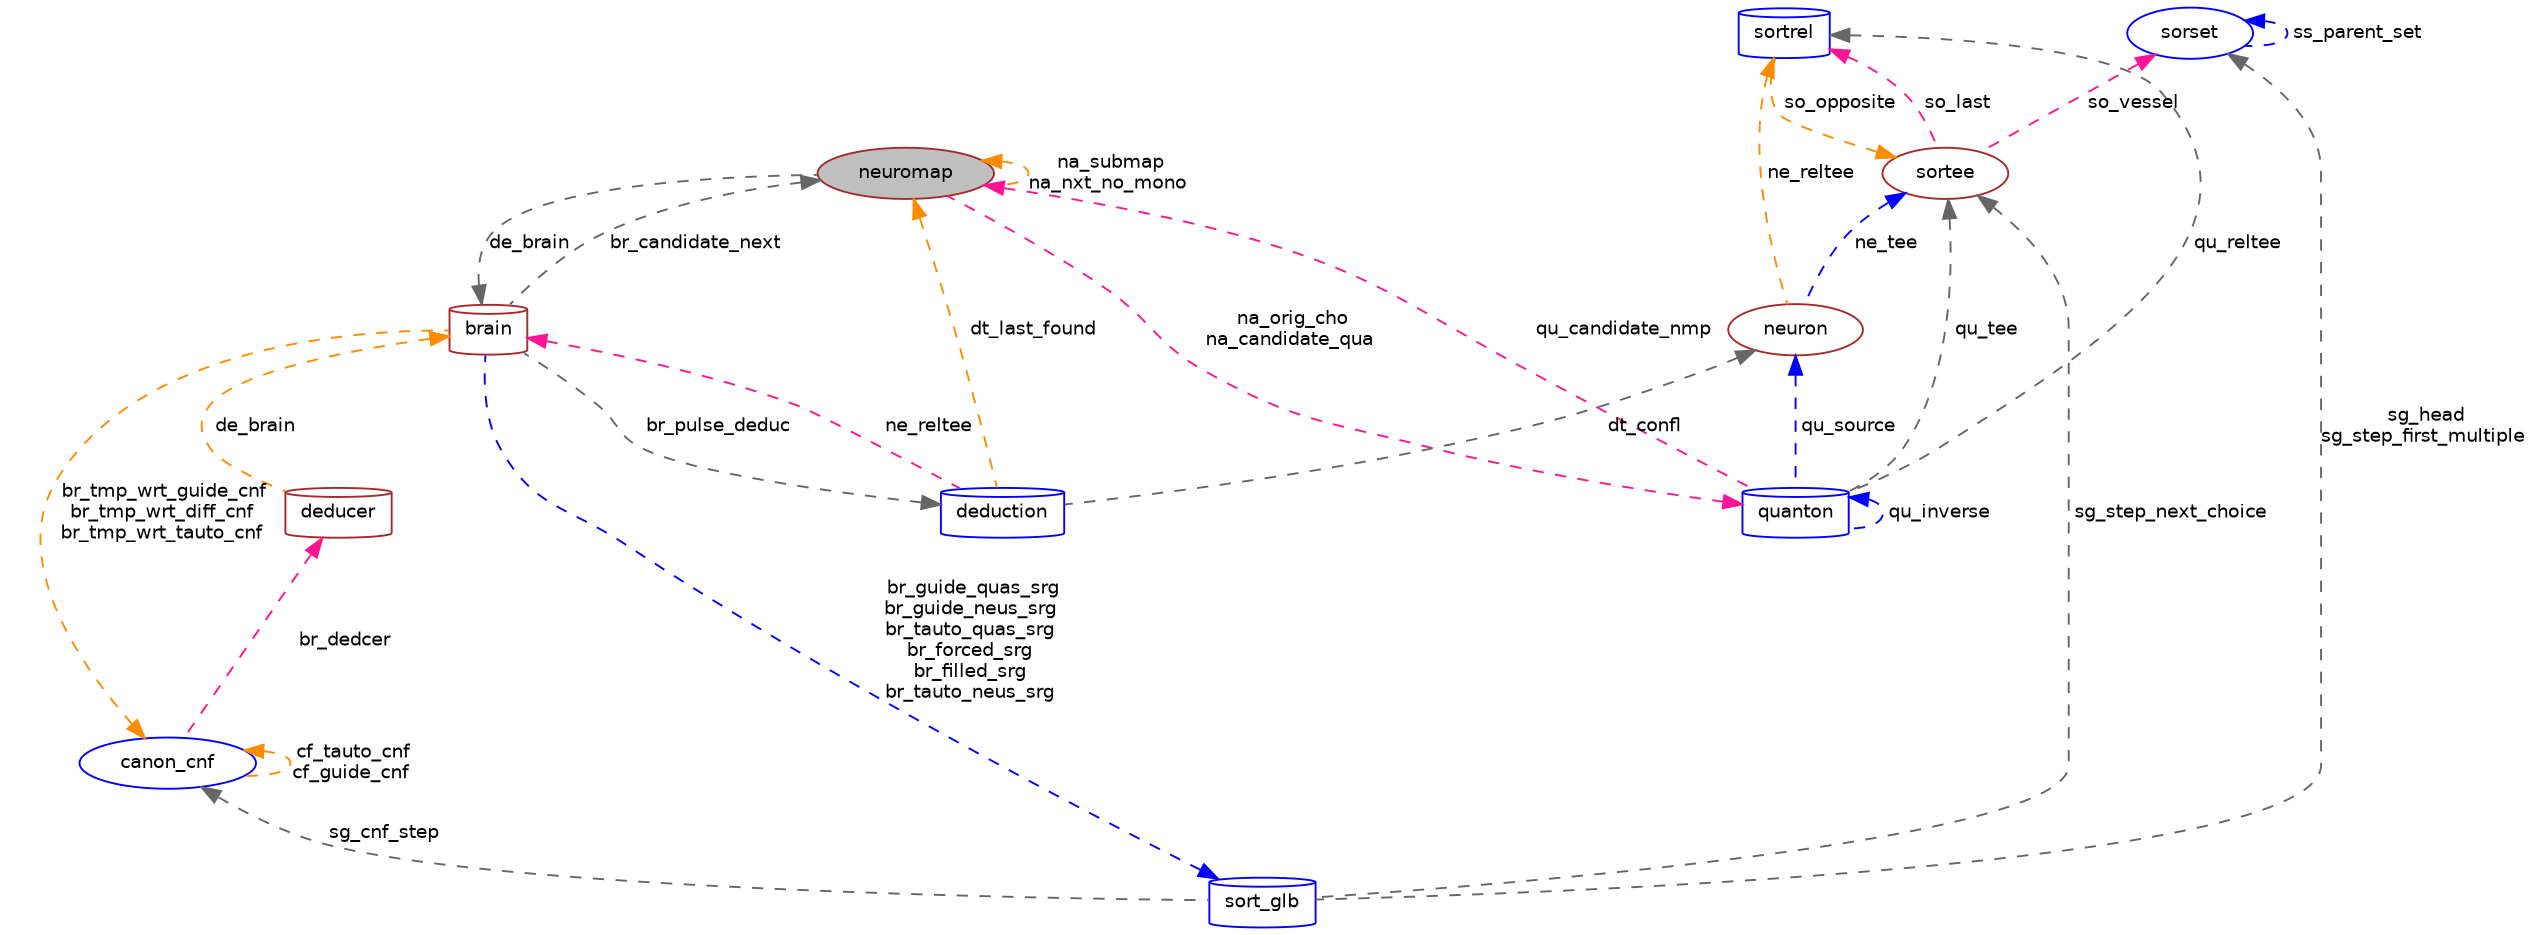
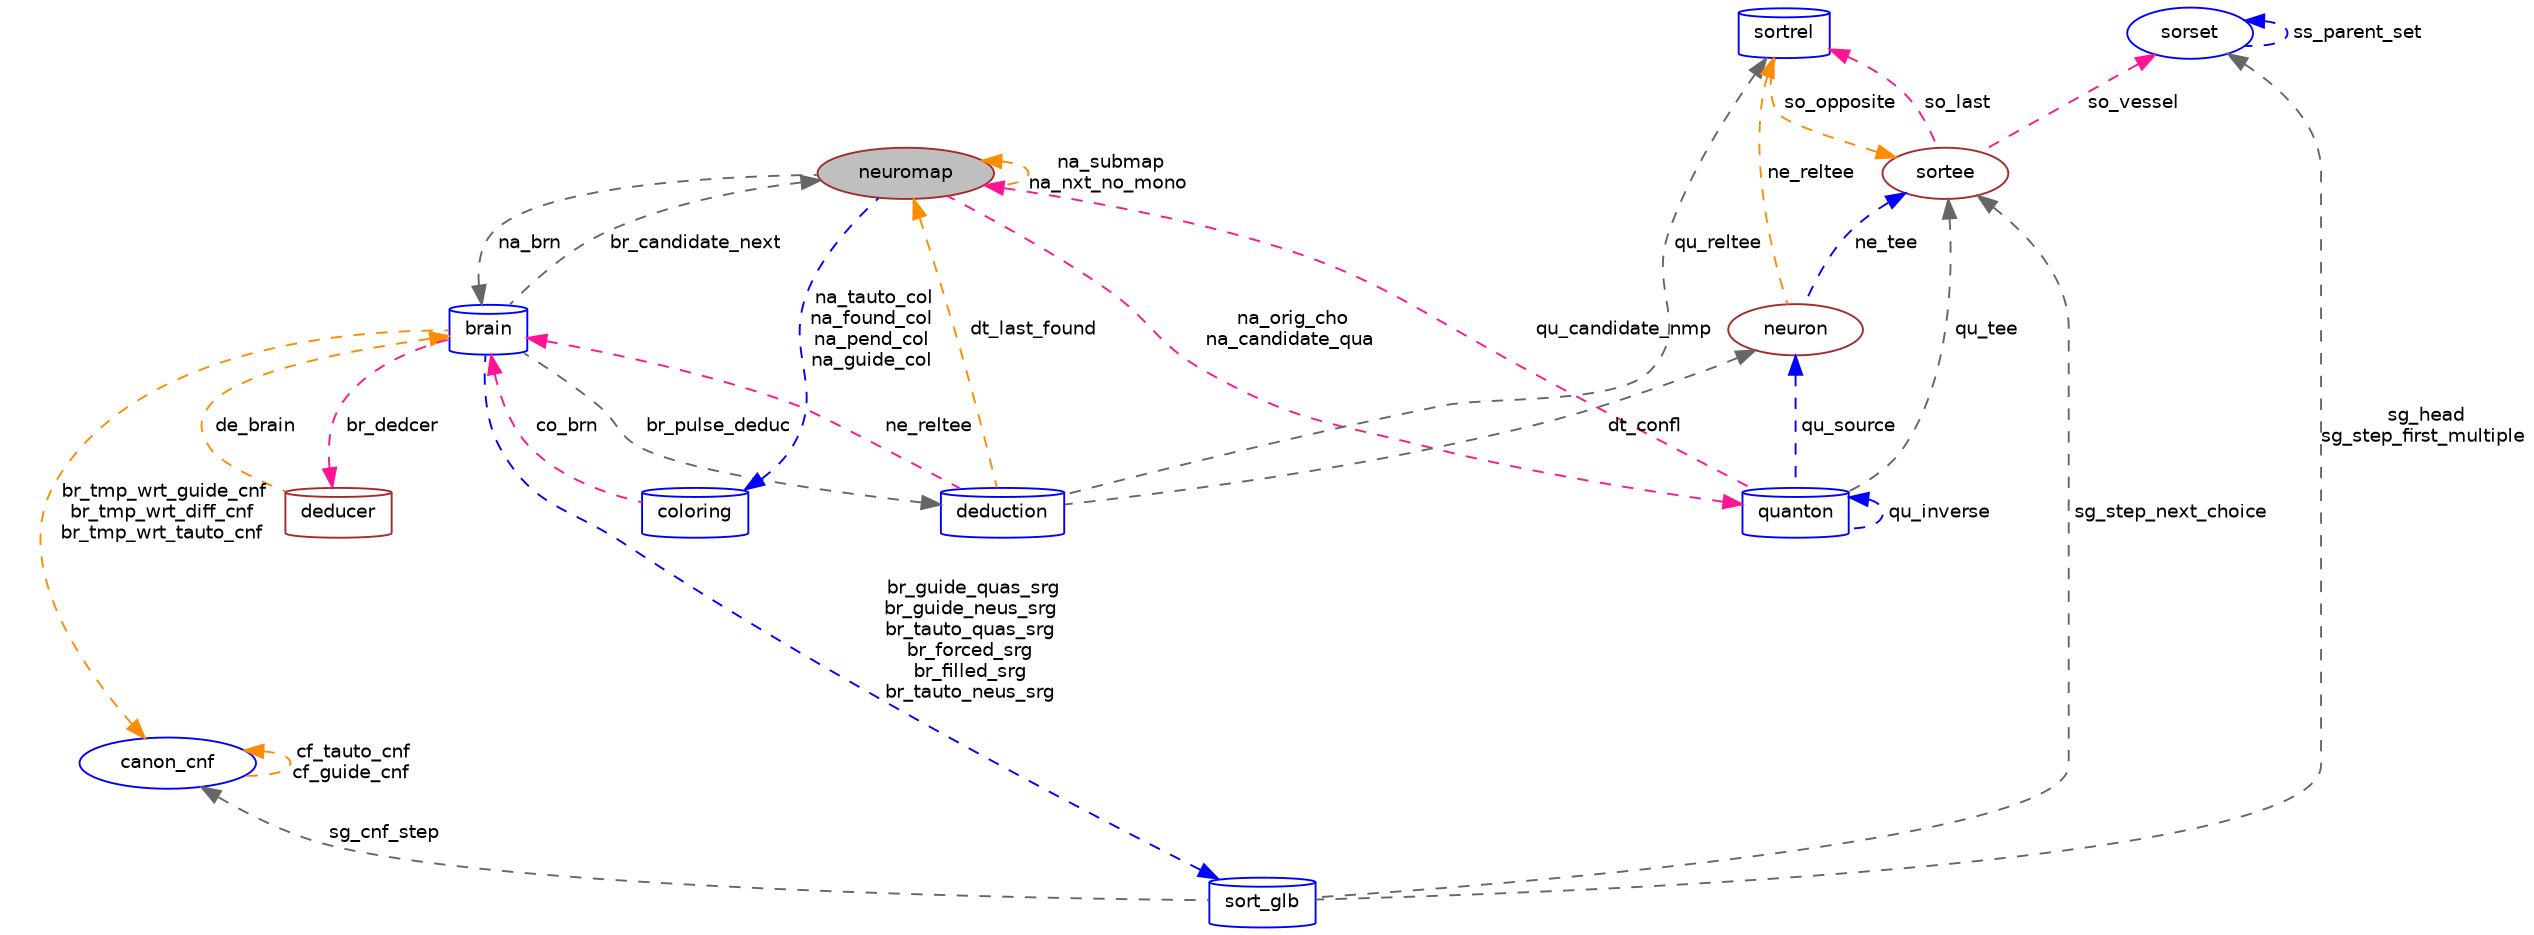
(2194, 214) -> (1518, 400)
(527, 243) -> (527, 243)
(488, 330) -> (488, 330)
none -> (695, 513)
(247, 646) -> (362, 381)
